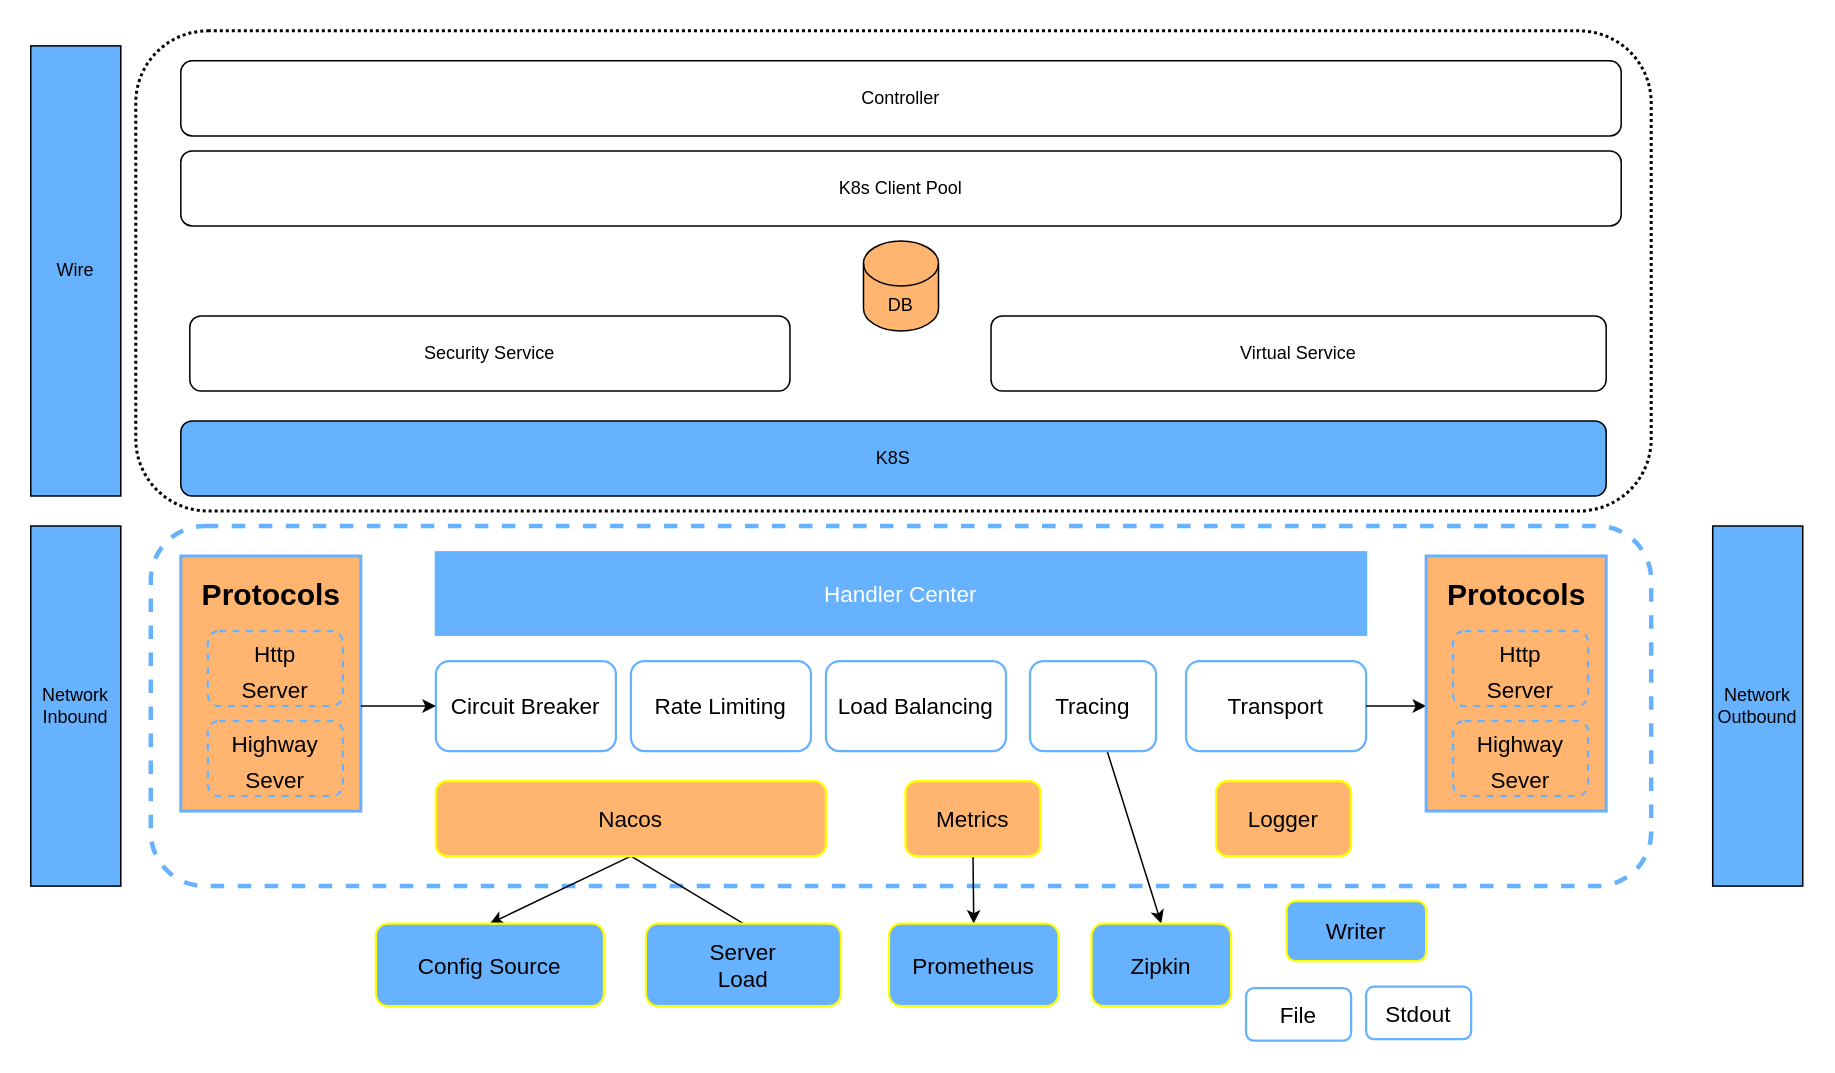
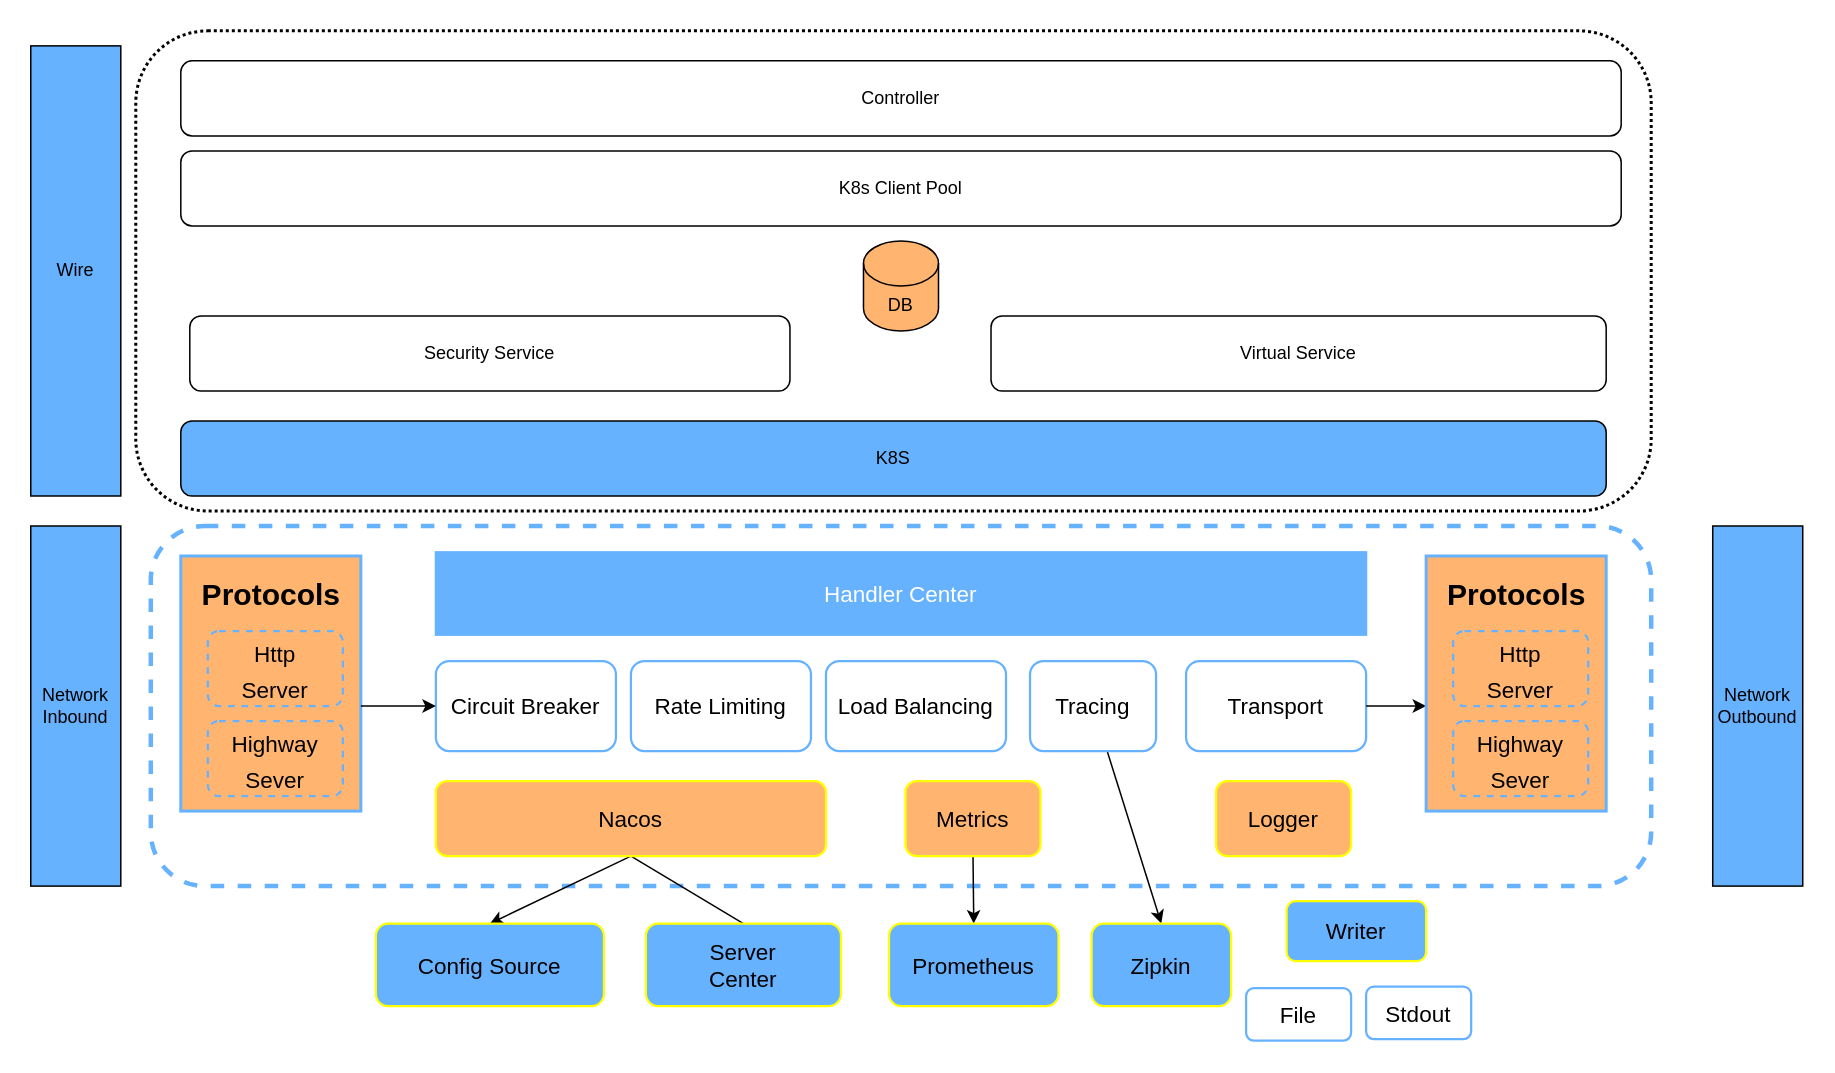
(743, 965) -> (743, 965)
